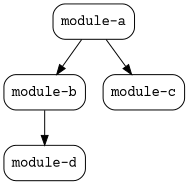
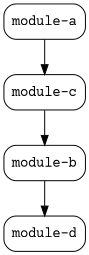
(72, 53) -> (45, 123)
